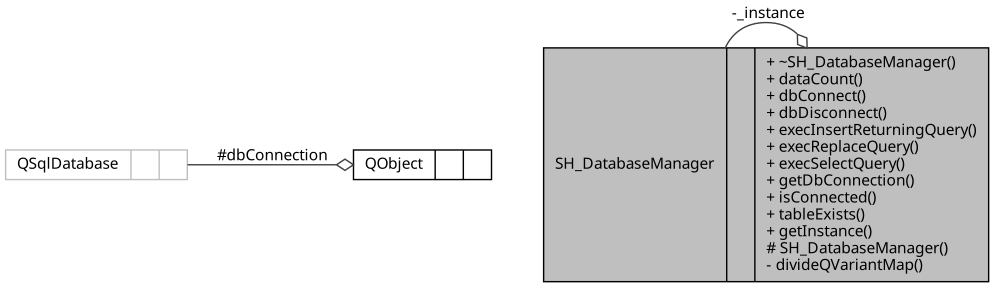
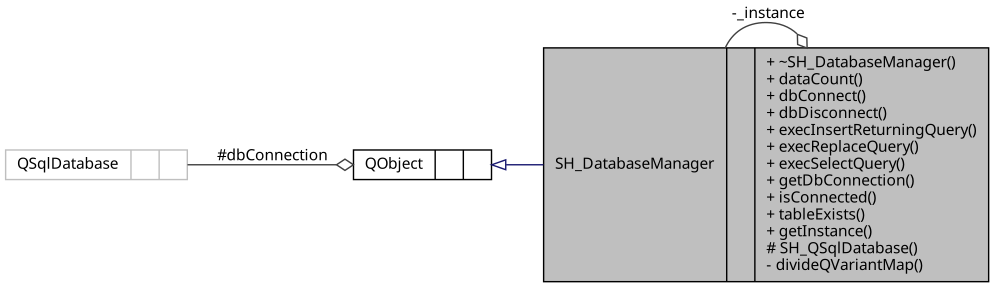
none -> (525, 165)
(858, 249) -> (842, 249)
